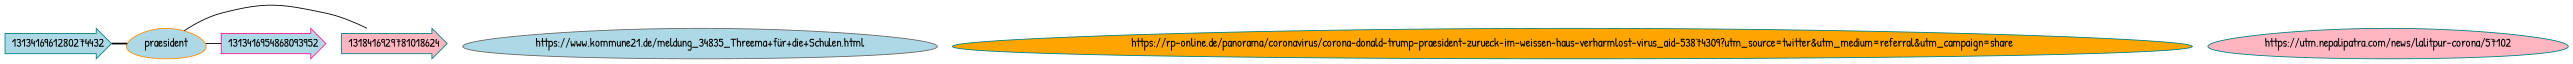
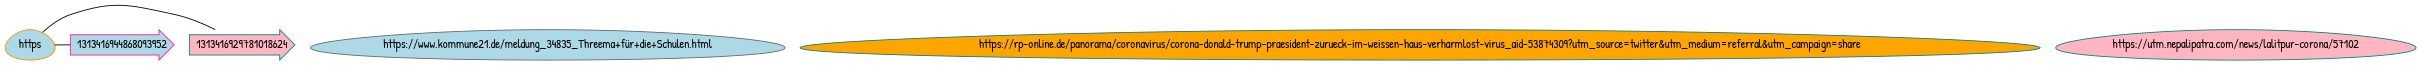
(58, 44) -> none
(166, 44) -> (30, 45)
(274, 44) -> (122, 45)
(394, 44) -> (242, 45)
